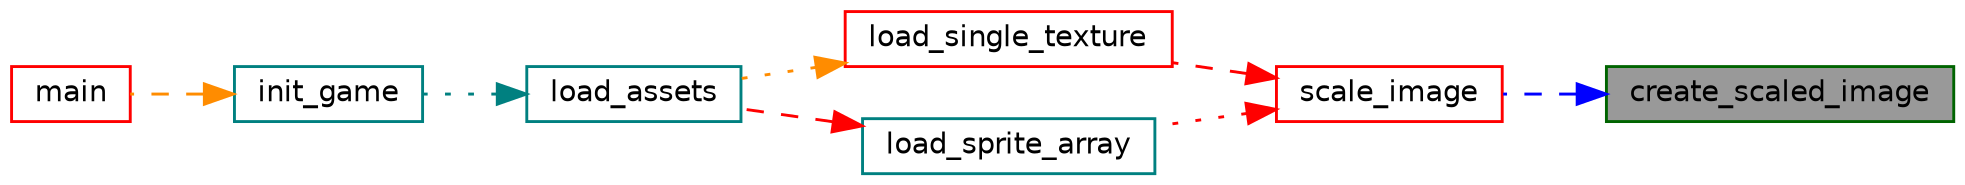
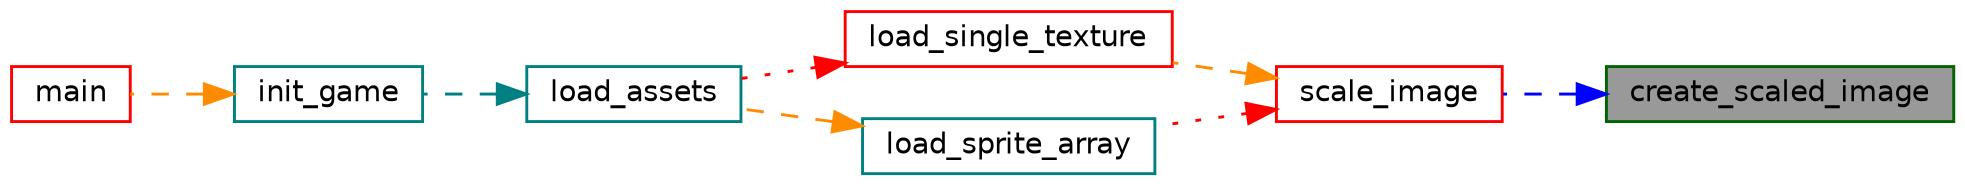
(1210, 68) -> (1210, 68)
(779, 73) -> (779, 73)
(460, 94) -> (460, 94)
(787, 115) -> (787, 115)
